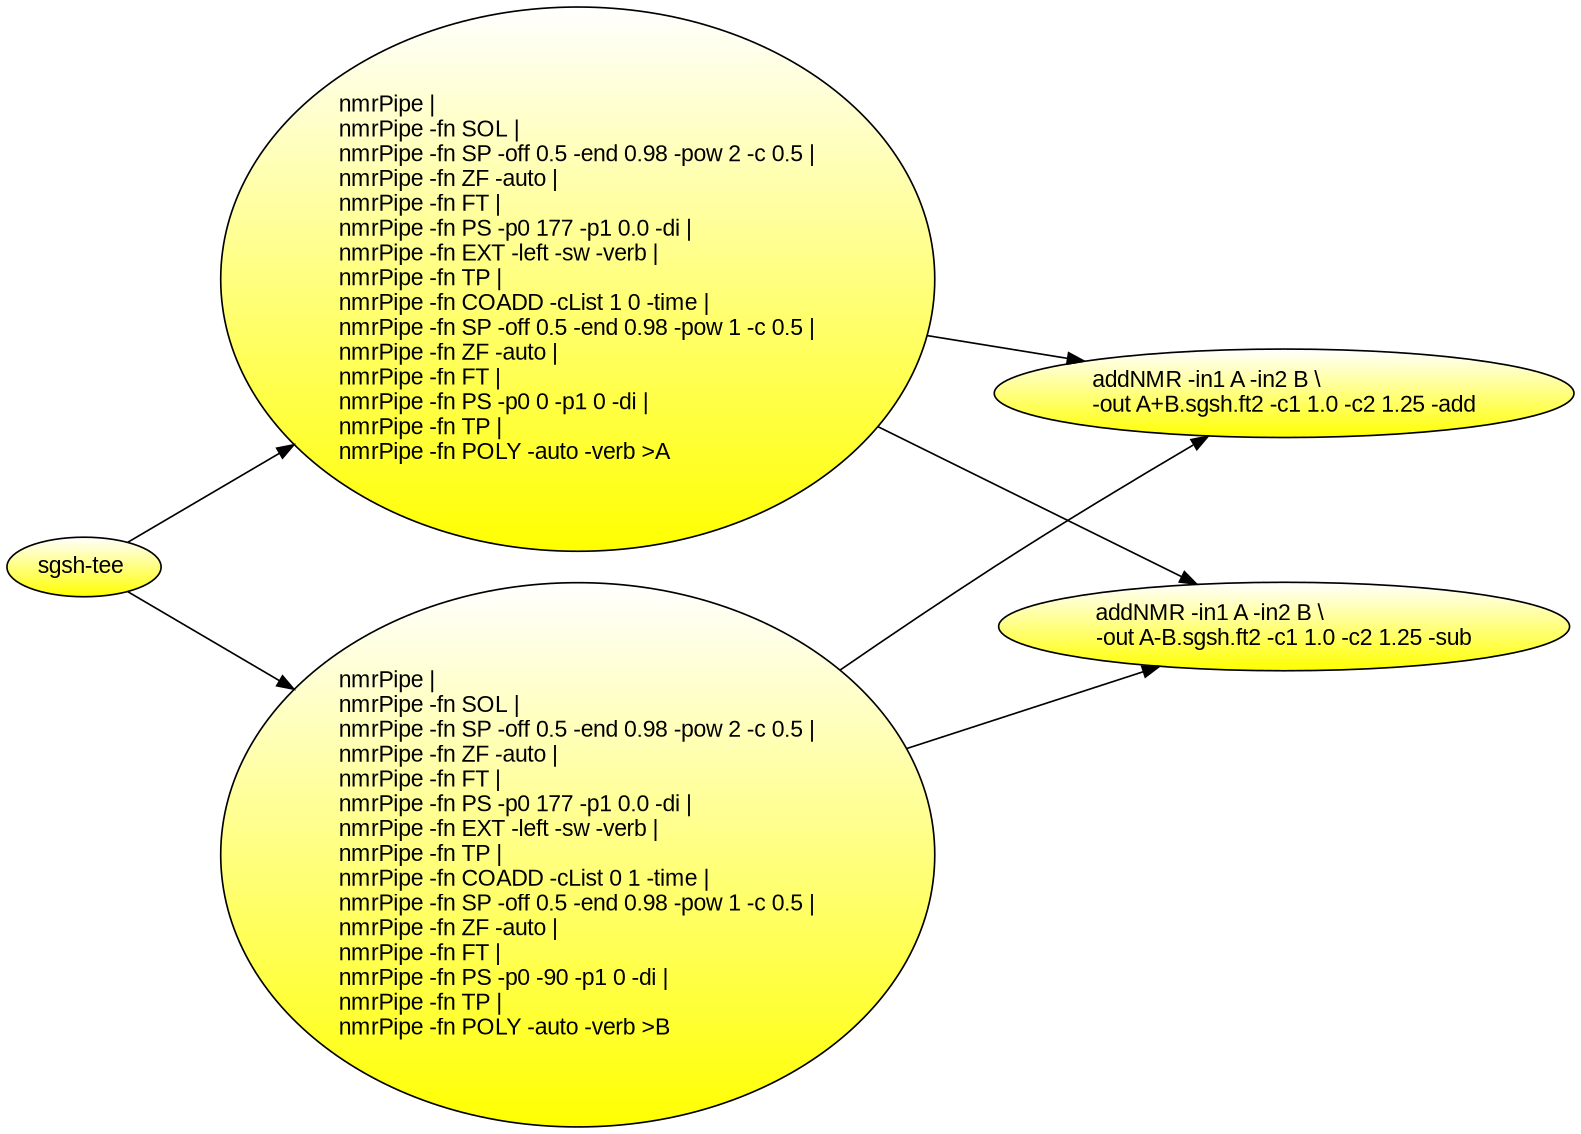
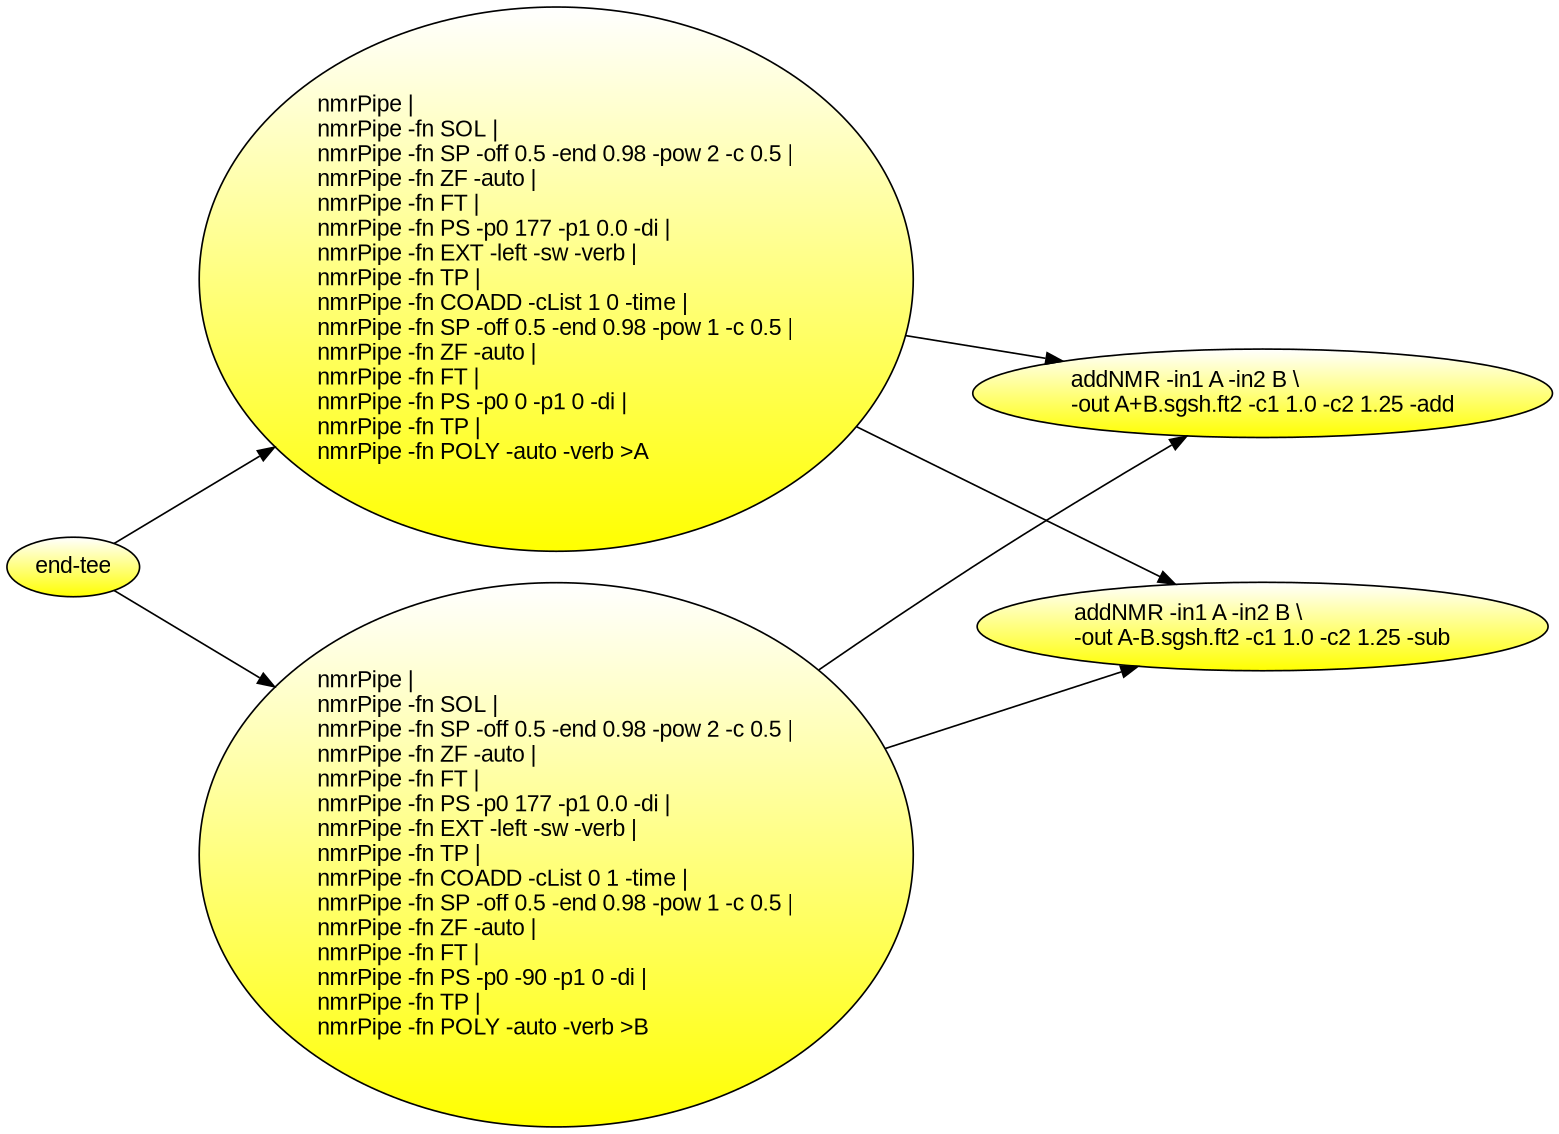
(84, 567) -> (73, 567)
